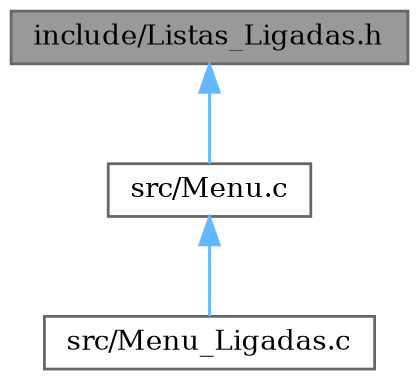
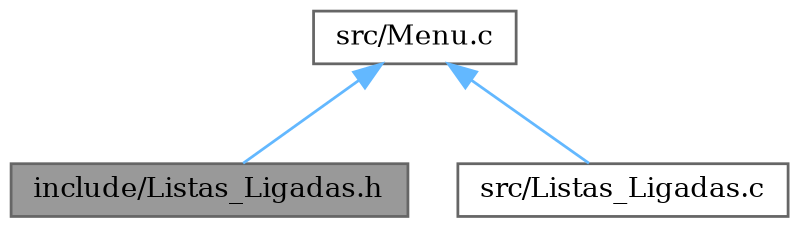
(210, 128) -> (301, 122)
(210, 343) -> (623, 190)
